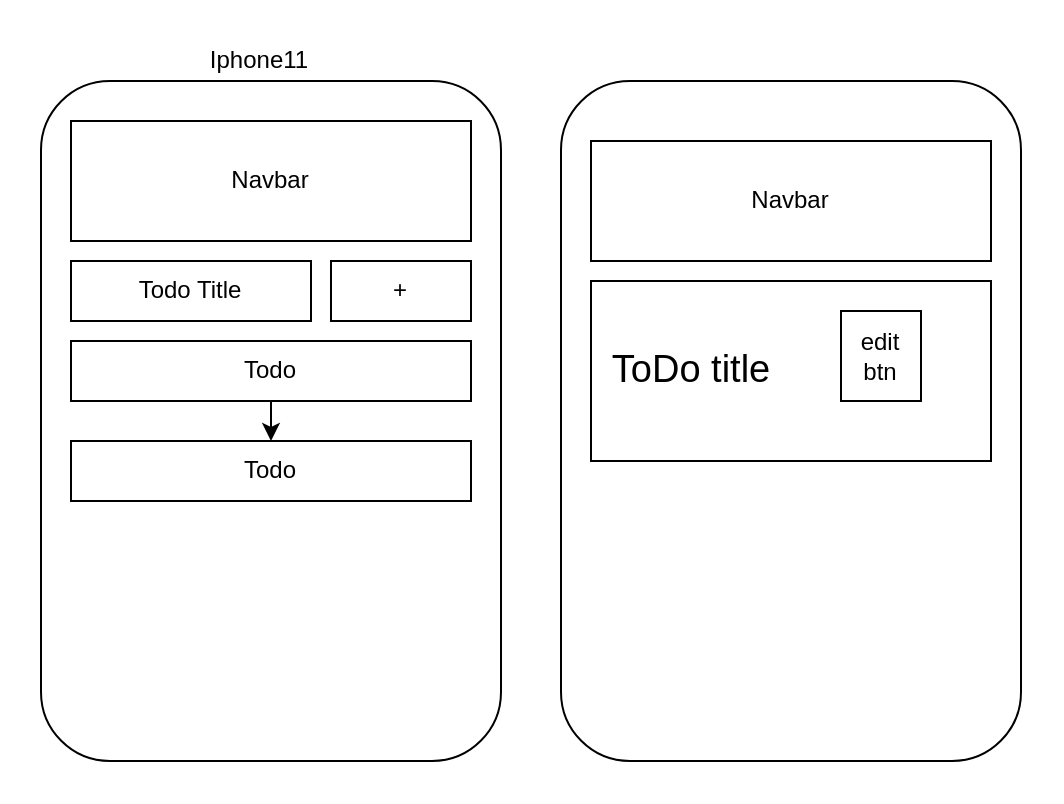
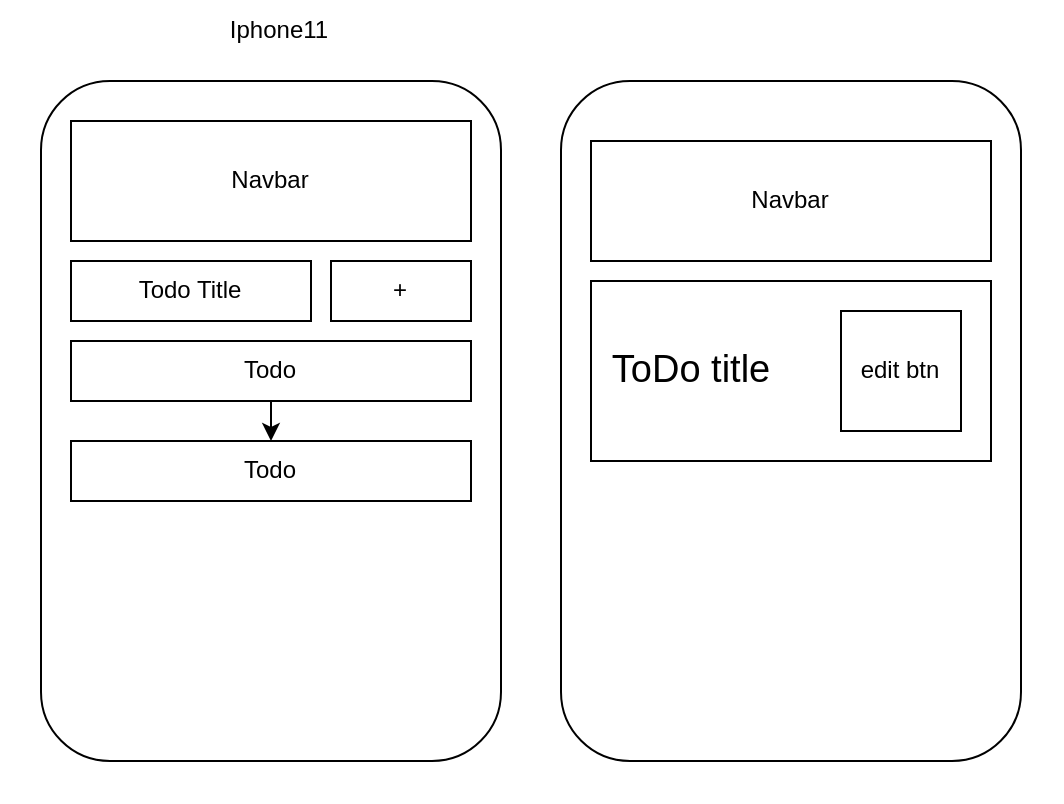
(259, 61) -> (279, 31)
(881, 356) -> (901, 371)
